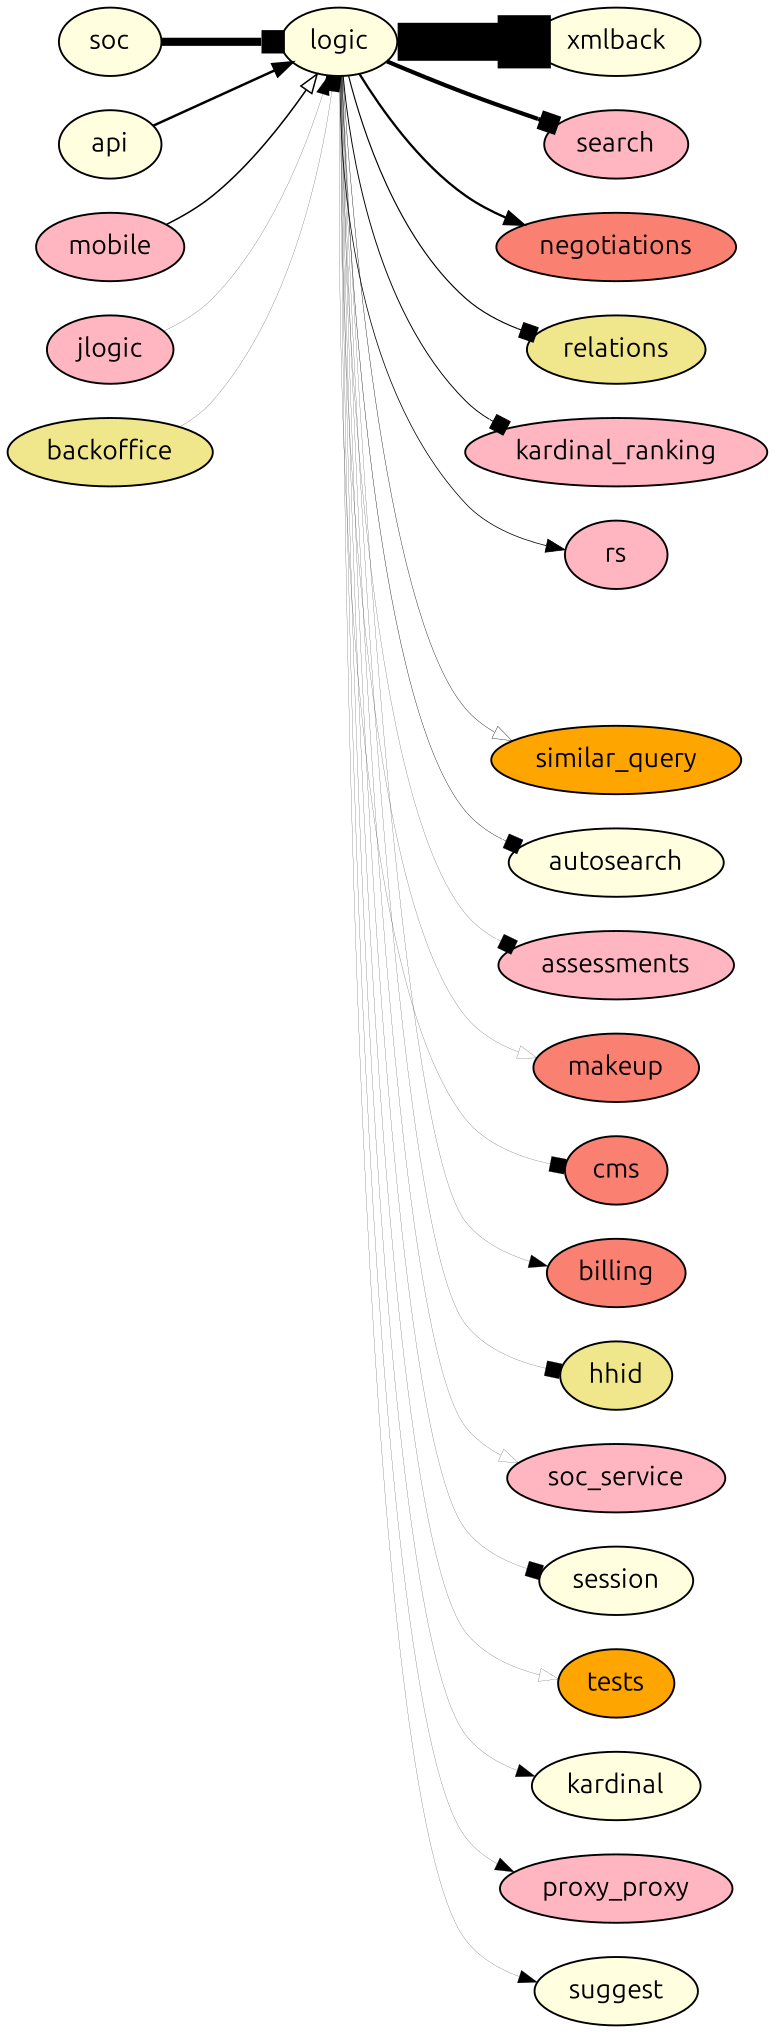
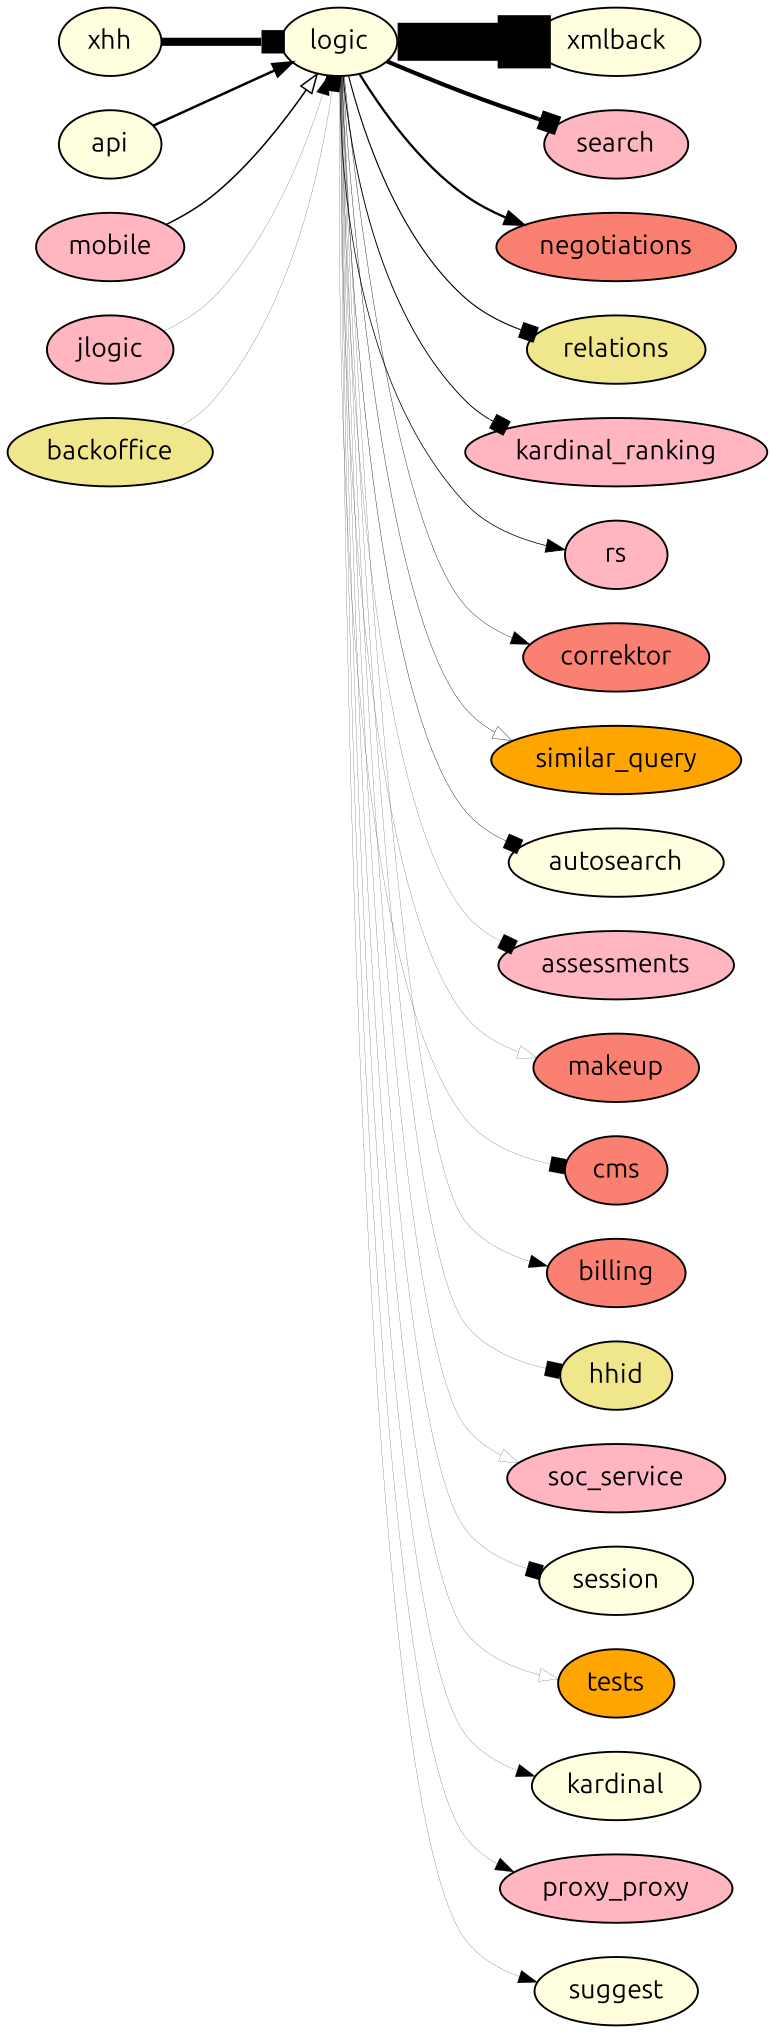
(110, 42) -> (110, 42)
none -> (616, 657)
